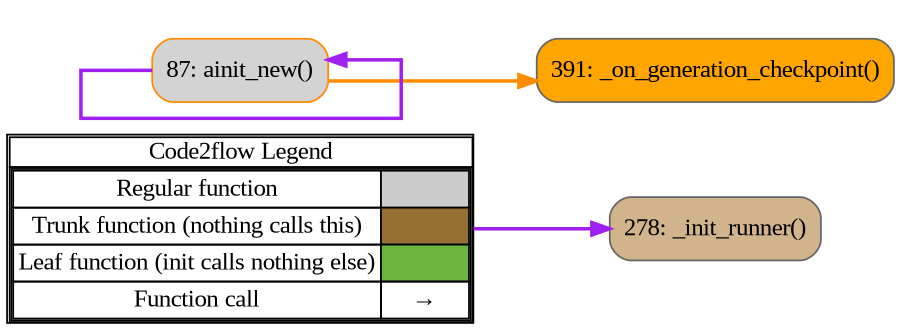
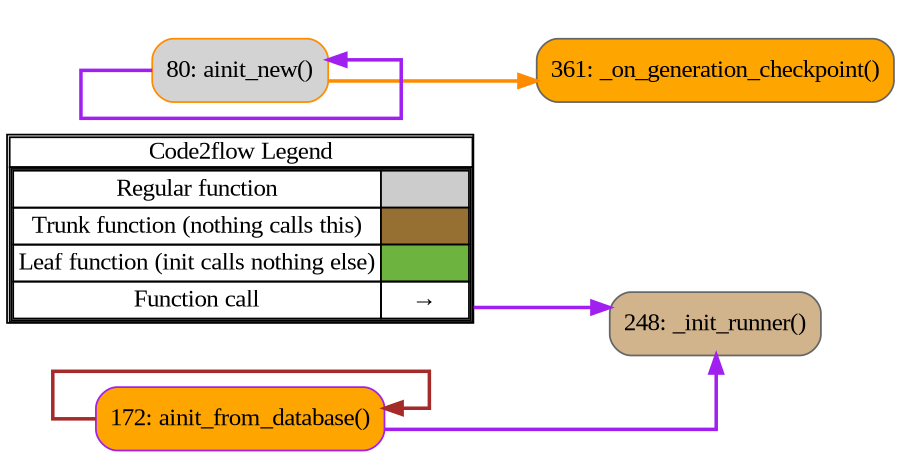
(240, 70) -> (240, 70)
(715, 70) -> (715, 70)
(715, 229) -> (715, 324)
none -> (240, 419)
